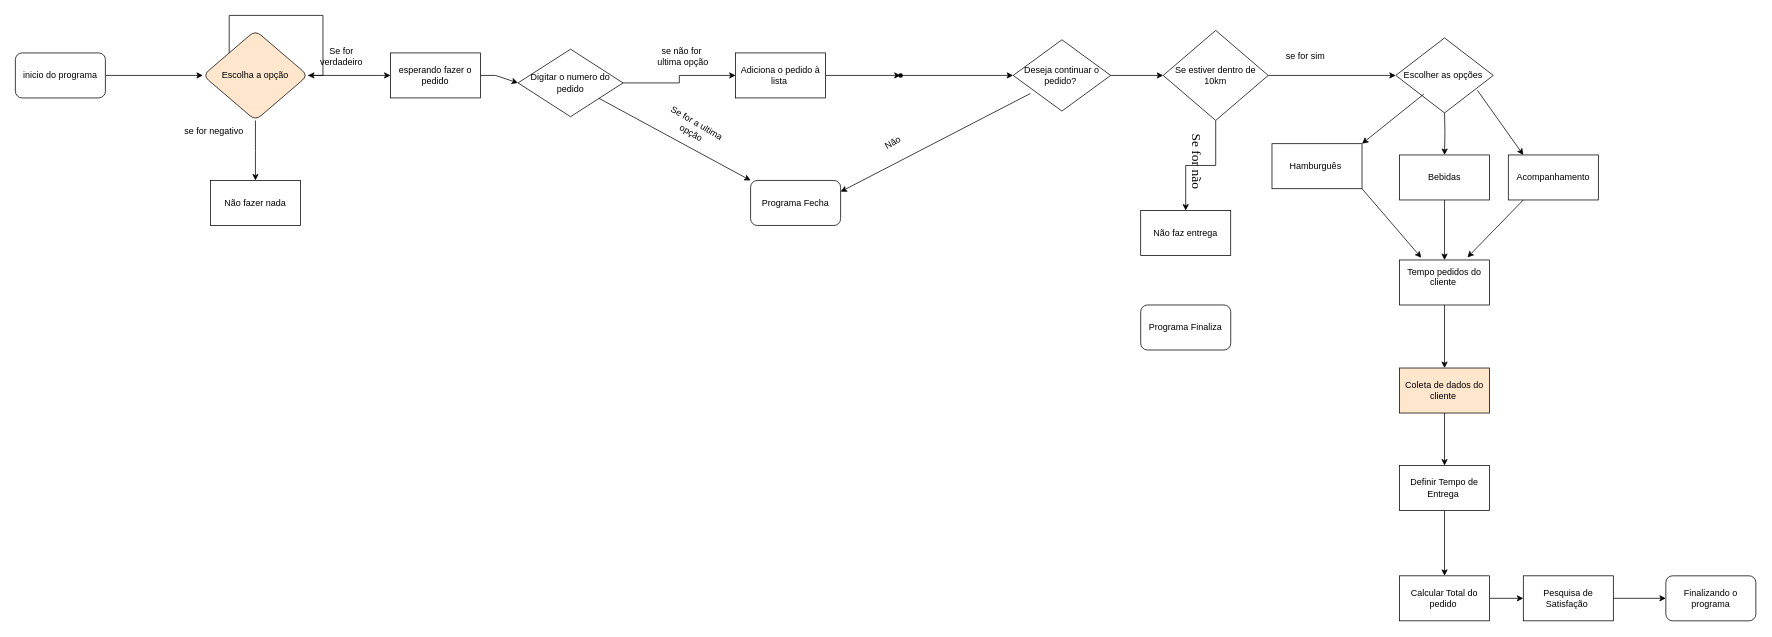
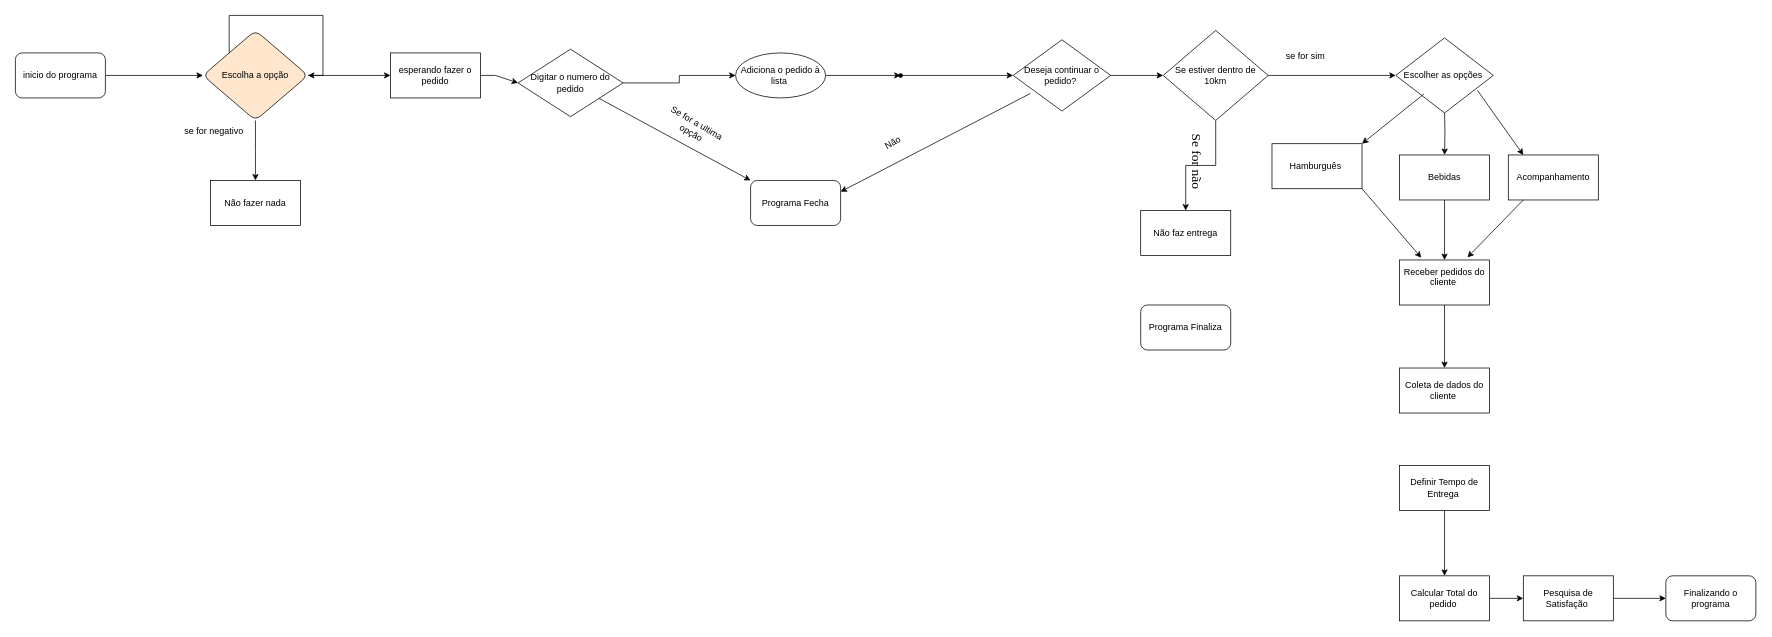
(342, 57) -> none
(683, 57) -> none
(780, 75) -> (780, 75)
(1444, 282) -> (1444, 282)
(1444, 390) -> (1444, 390)
(1444, 436) -> none
